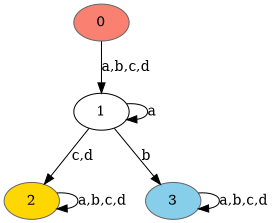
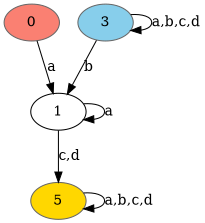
(126, 67) -> (52, 67)
(134, 152) -> (84, 63)
(32, 201) -> (58, 201)
